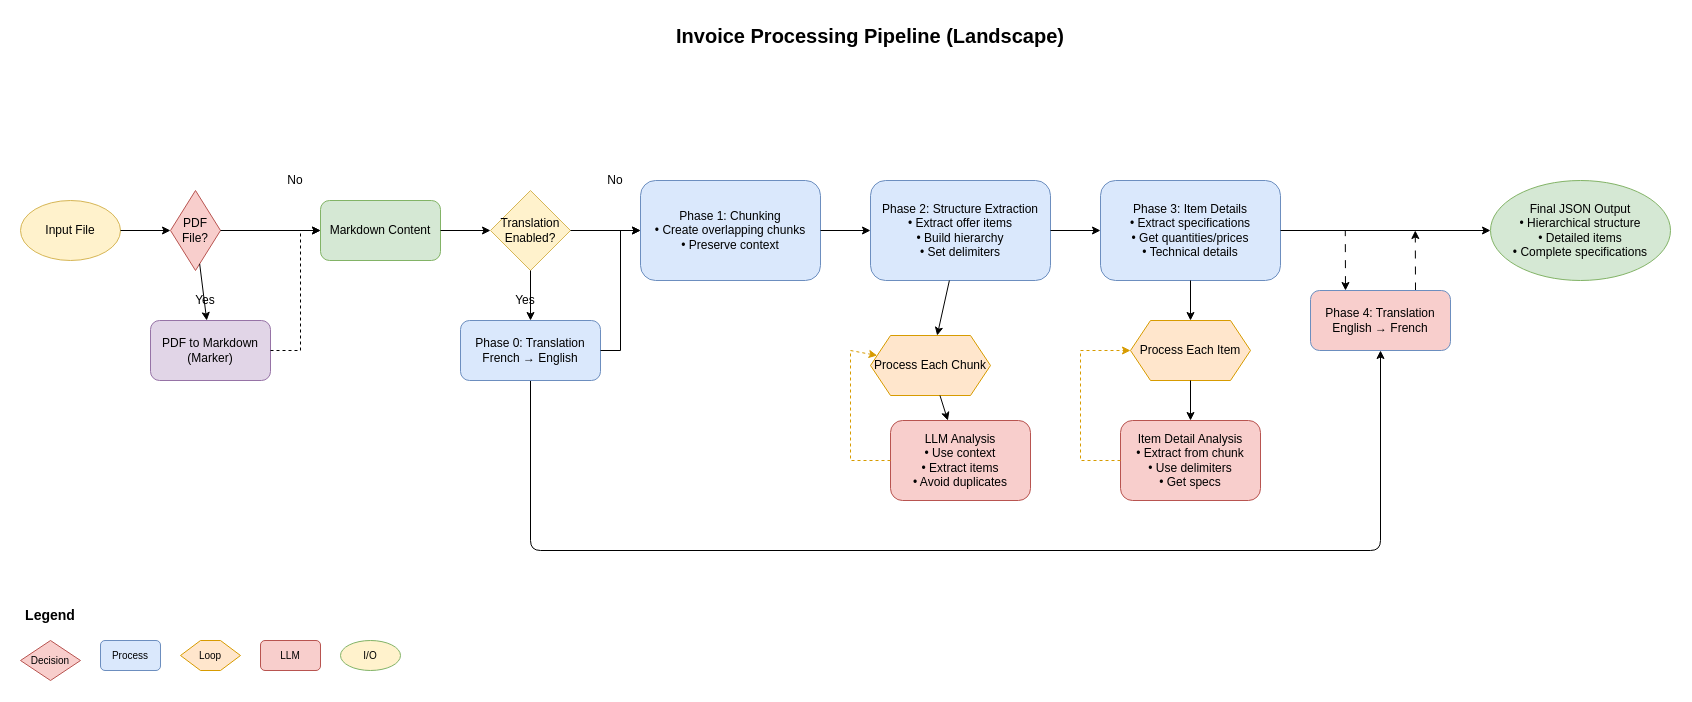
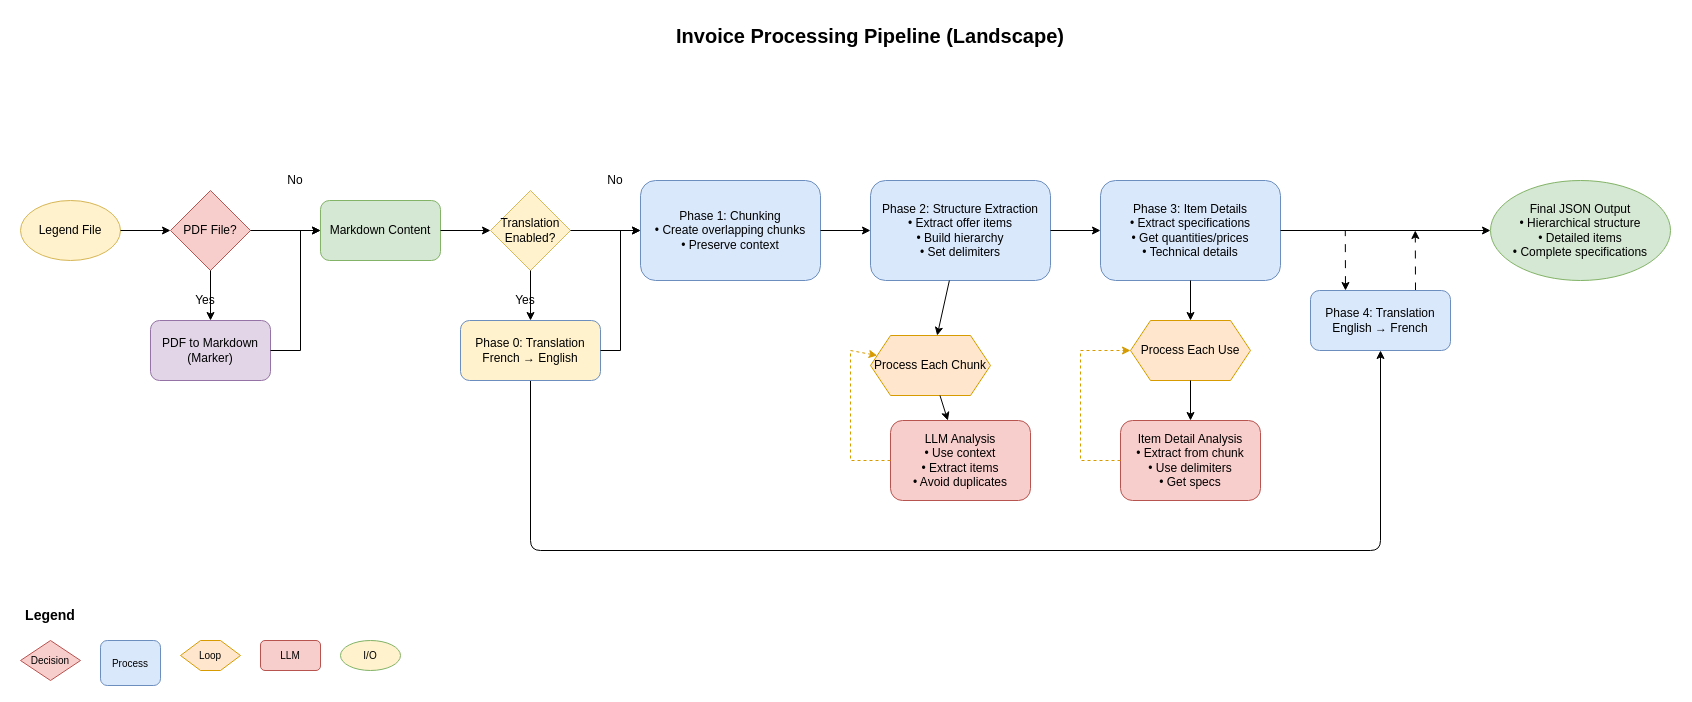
(71, 231) -> (71, 231)
(196, 231) -> (211, 231)
(301, 306) -> (301, 306)
(1381, 321) -> (1381, 321)
(531, 351) -> (531, 351)
(1191, 351) -> (1191, 351)
(131, 656) -> (131, 663)
